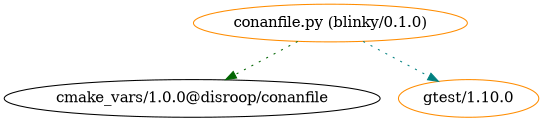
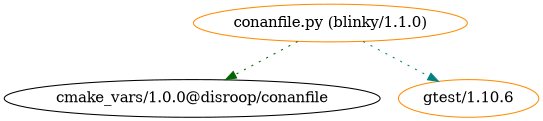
(330, 23) -> (330, 23)
(469, 98) -> (469, 98)
